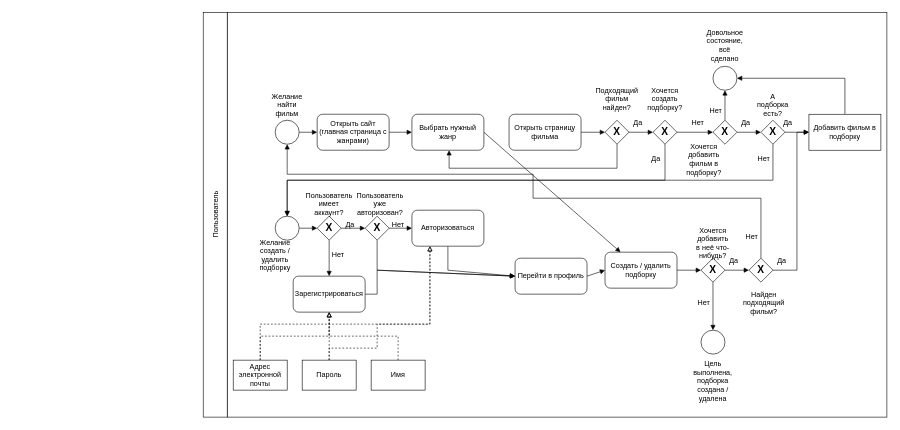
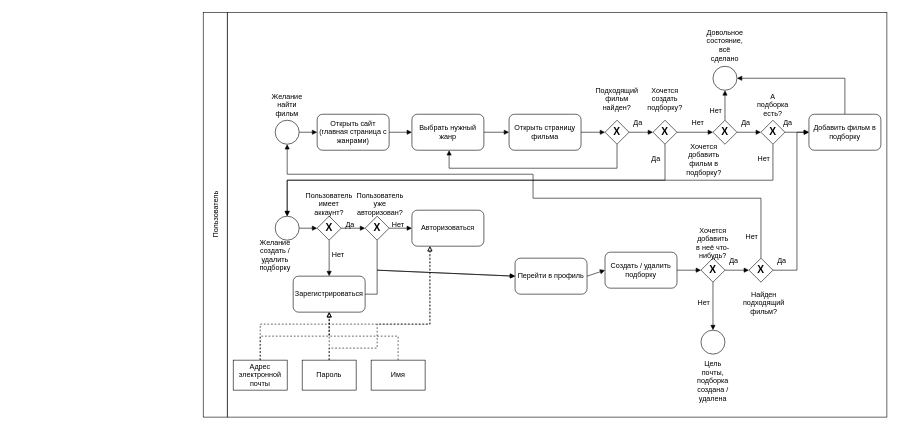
(845, 132) -> (845, 132)
(587, 223) -> (486, 132)
(459, 271) -> none
(713, 381) -> (713, 381)
